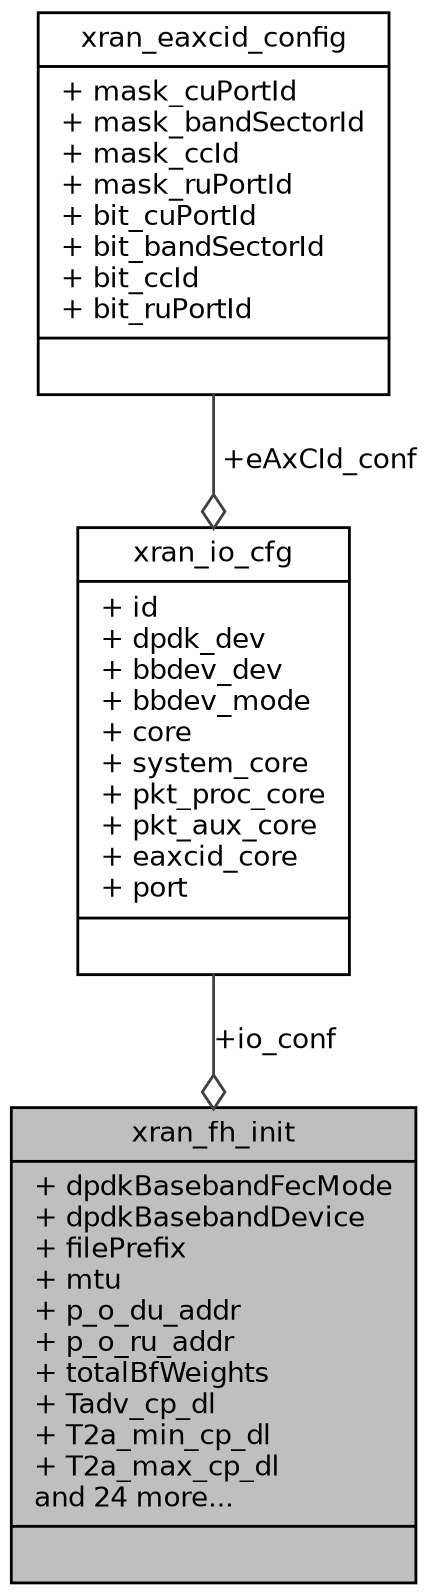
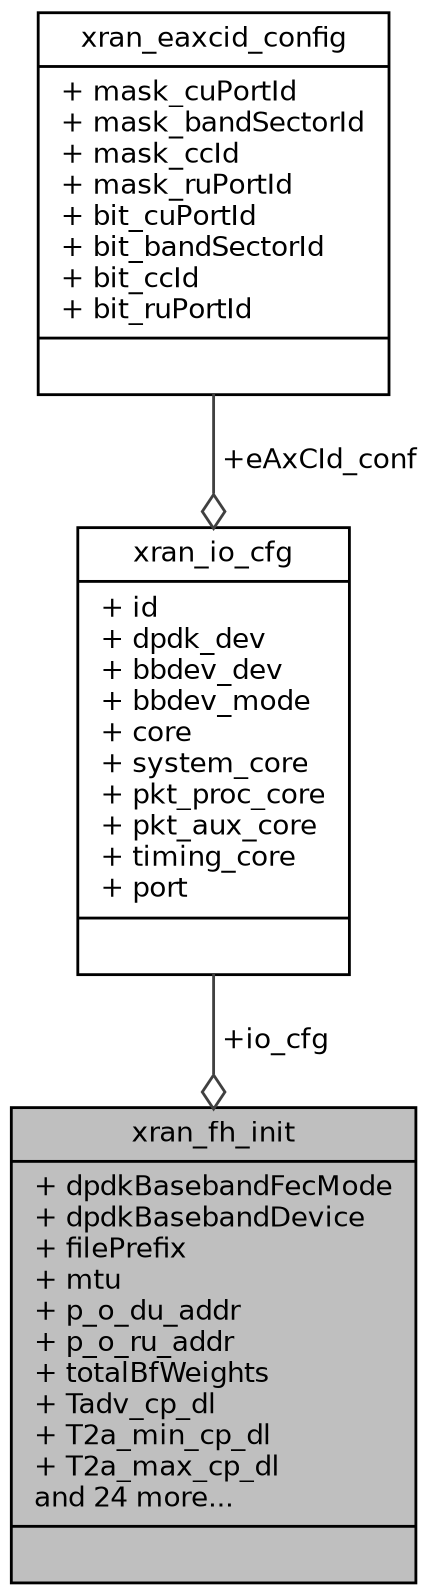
(199, 857) -> (199, 857)
(272, 1041) -> (272, 1041)
